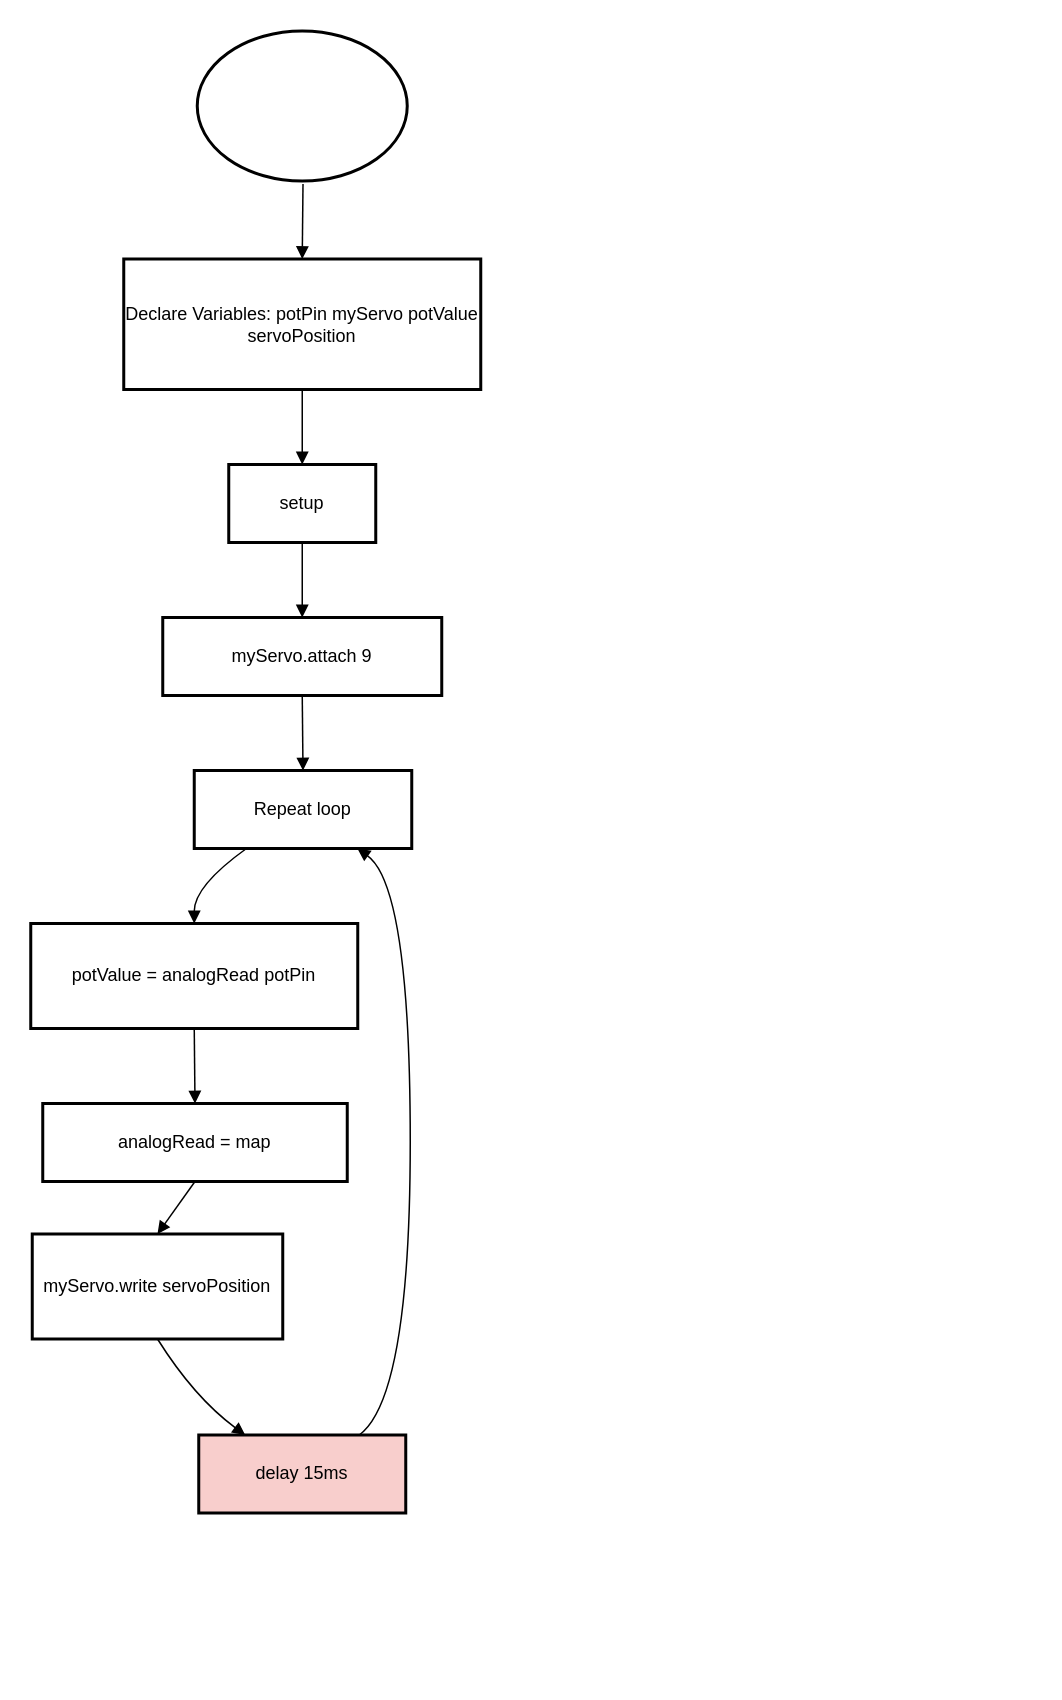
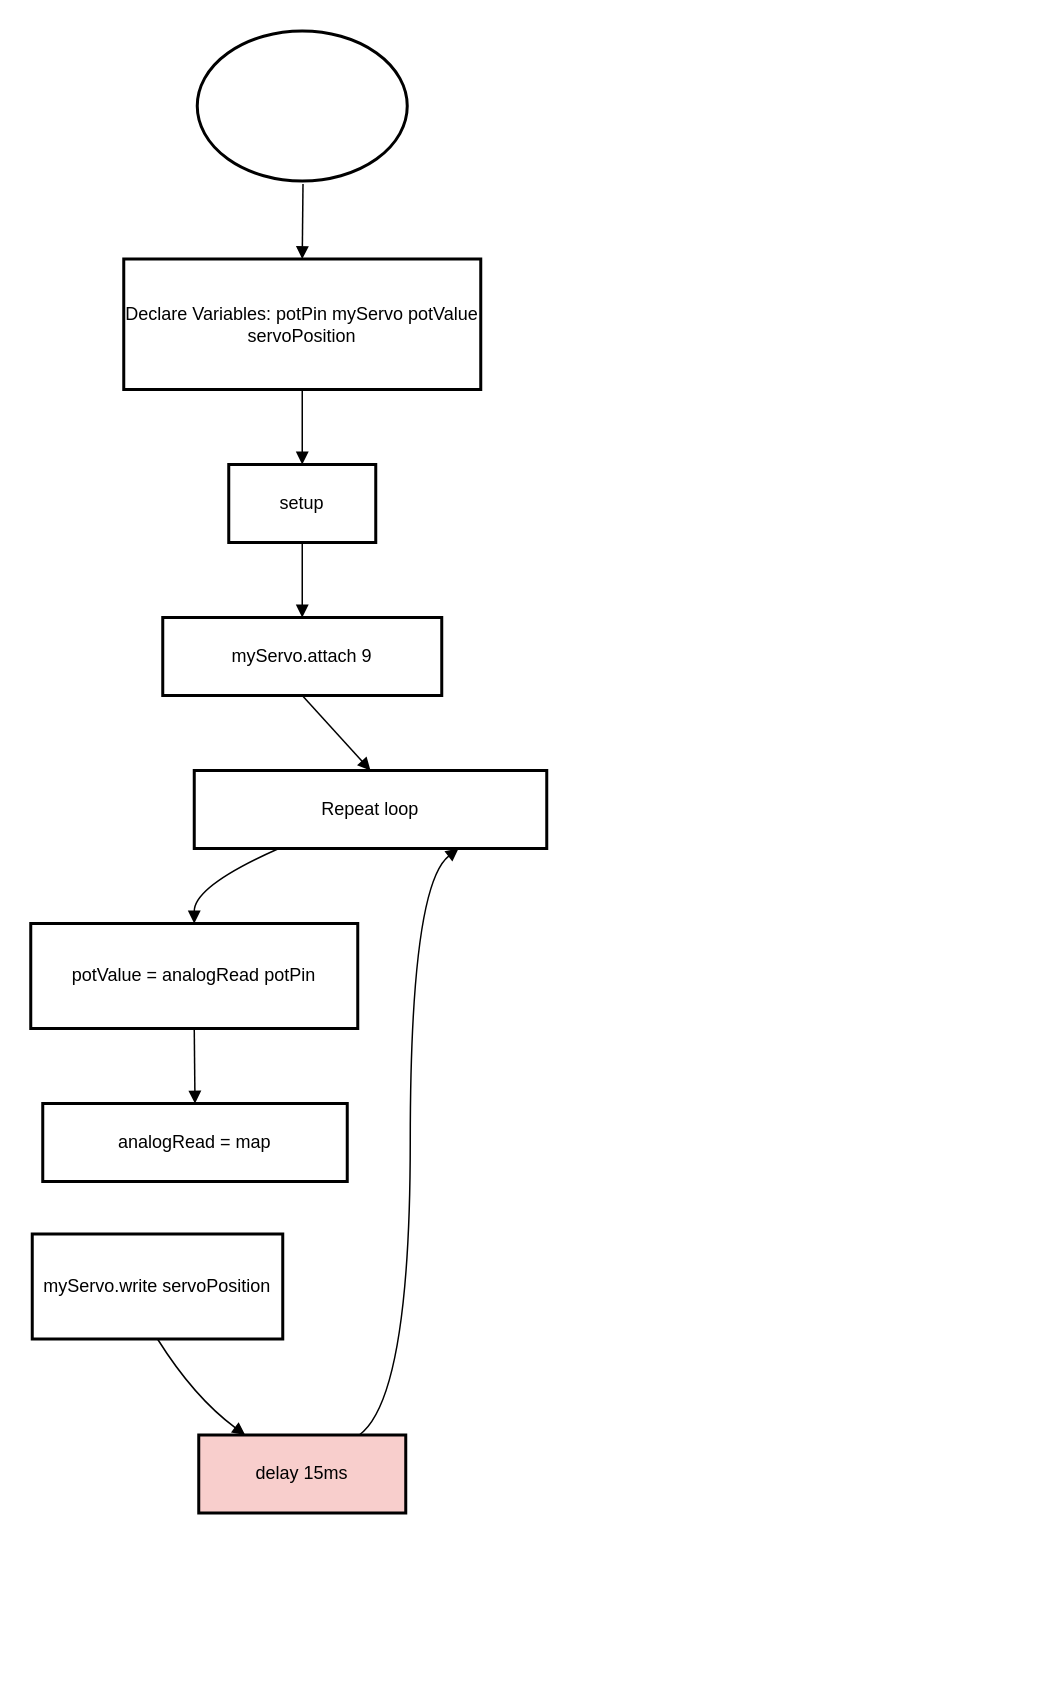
(303, 809) -> (371, 809)
(179, 1203) -> none
